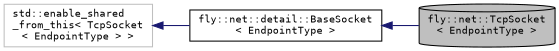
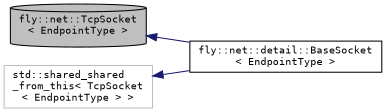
(78, 26) -> (78, 87)
(406, 26) -> (173, 40)
